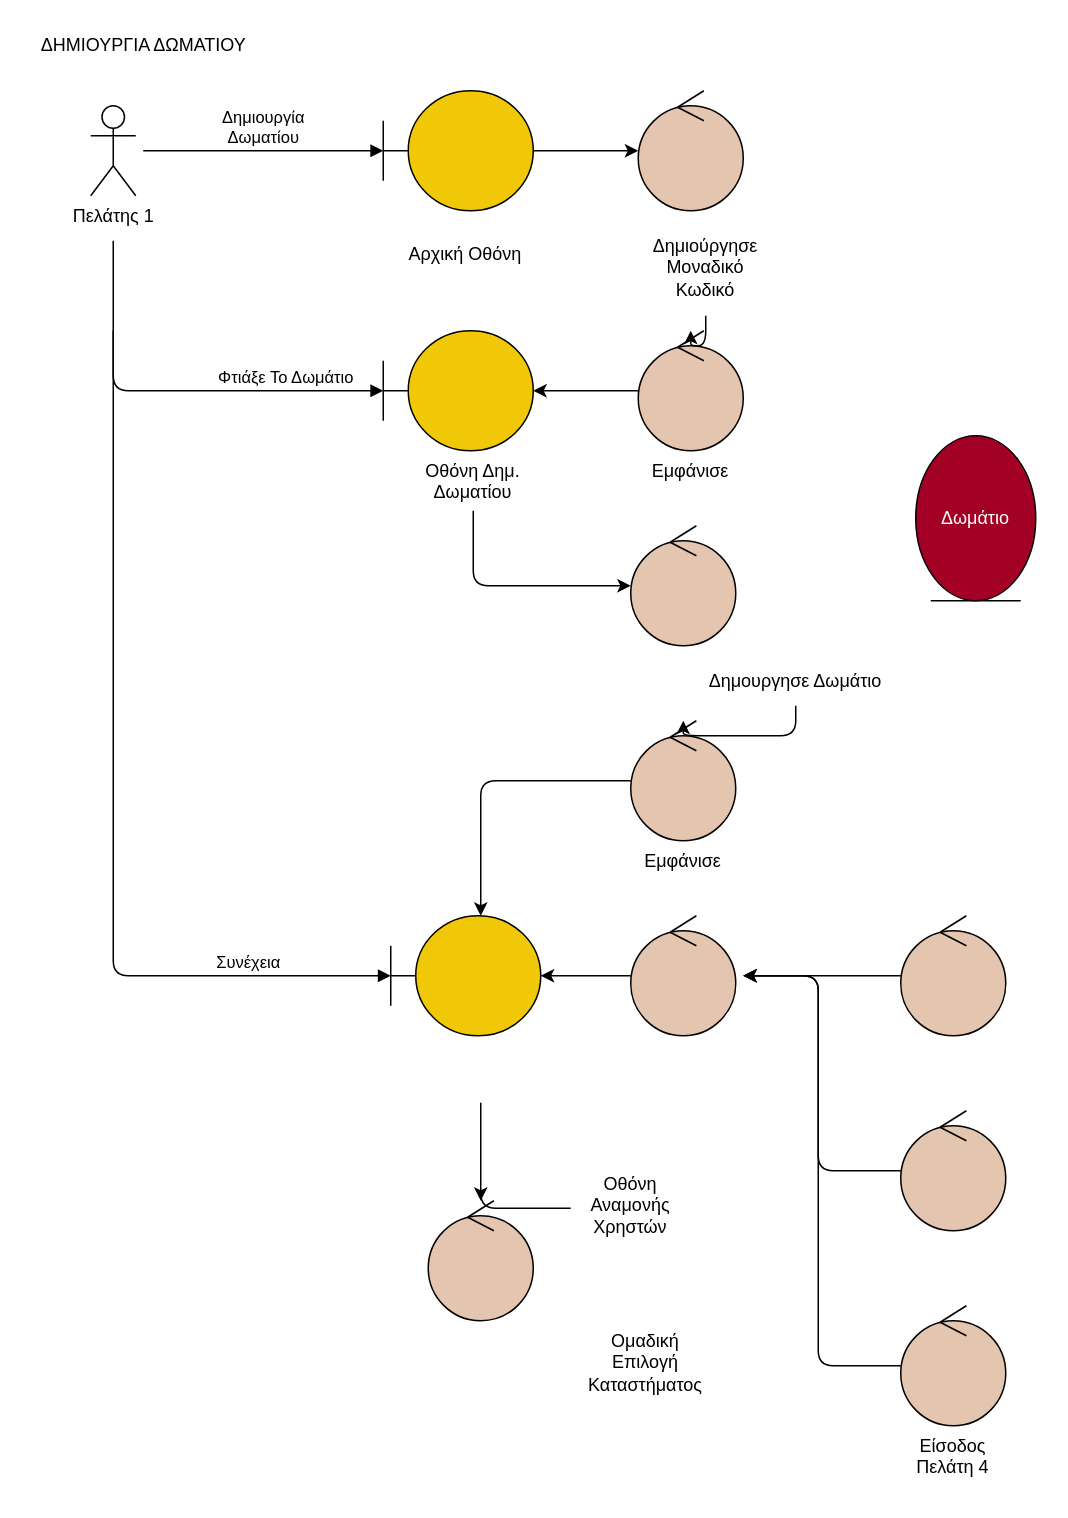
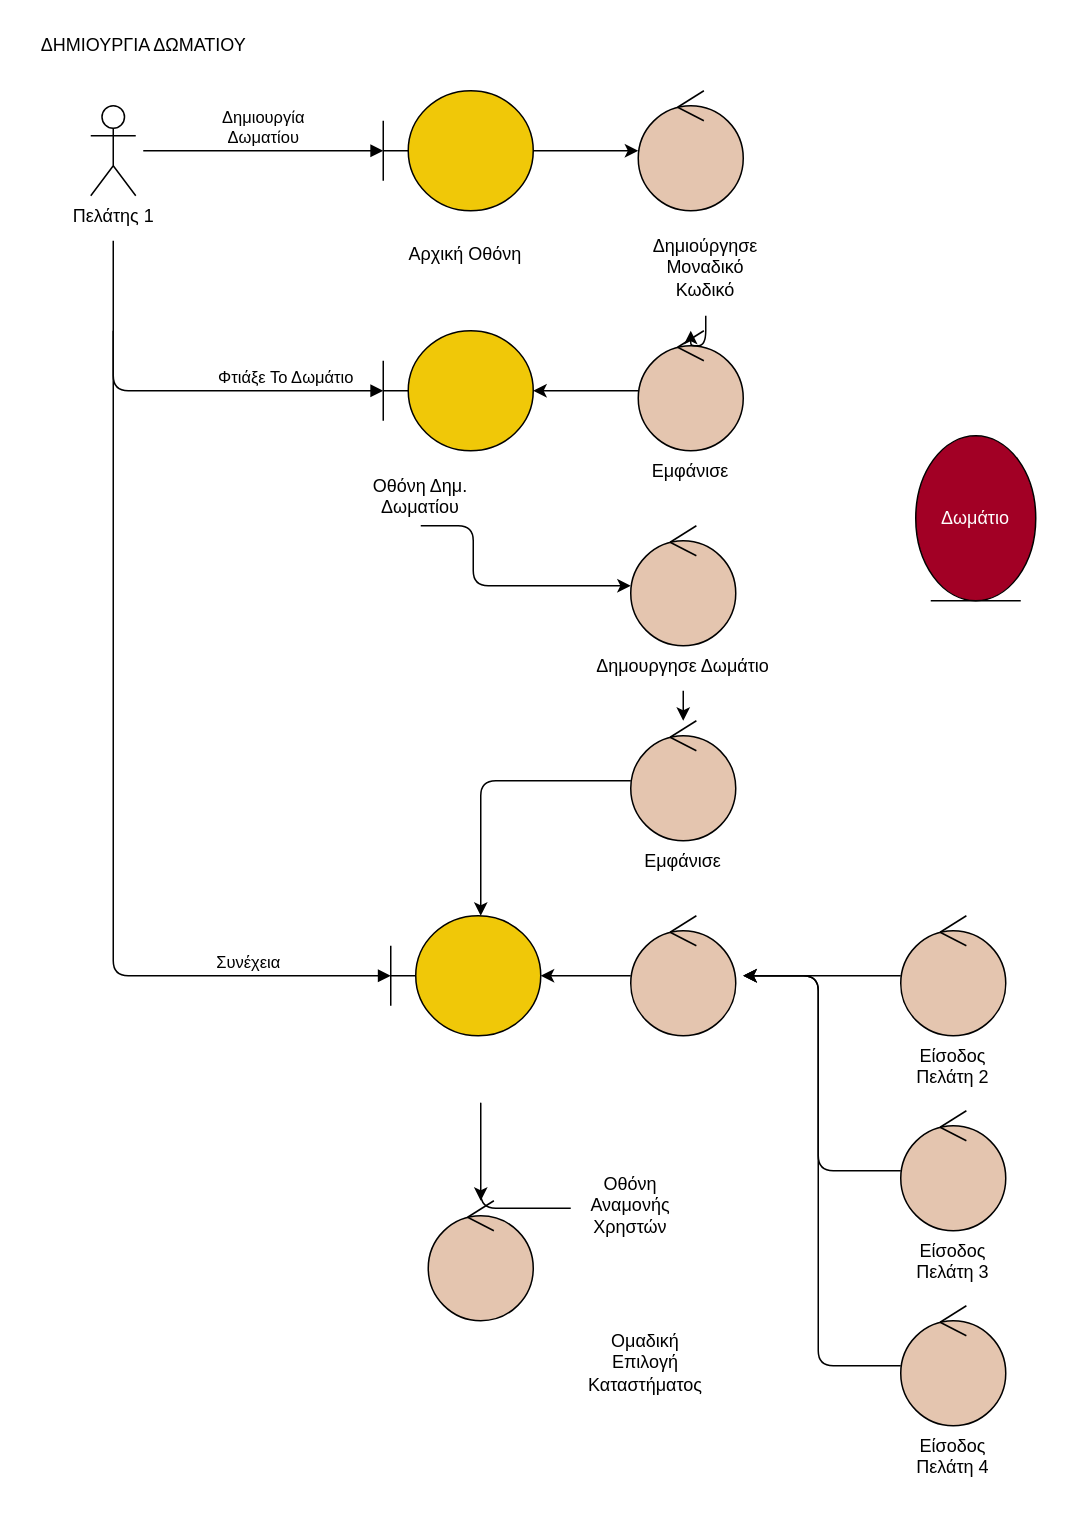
(473, 481) -> (421, 496)
(796, 683) -> (683, 668)
none -> (953, 1066)
none -> (953, 1261)
